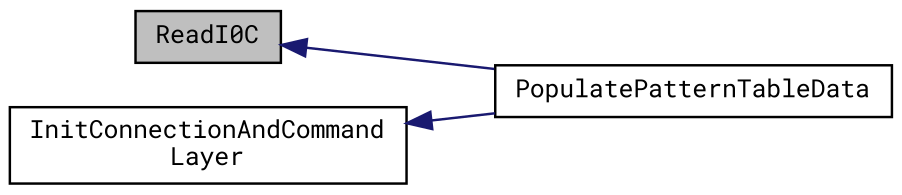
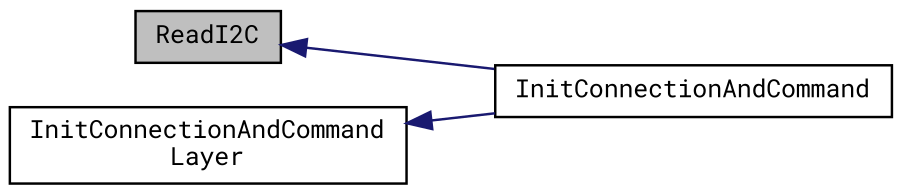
(208, 37) -> (208, 37)
(694, 91) -> (694, 91)
